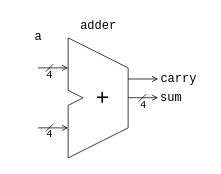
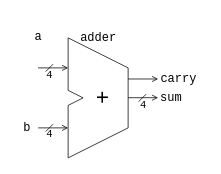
(98, 27) -> (98, 38)
none -> (27, 128)
